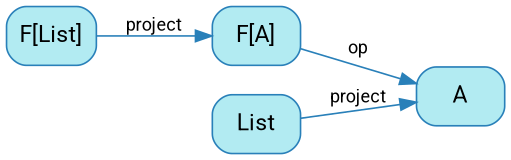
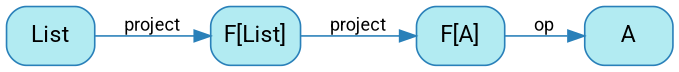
(350, 111) -> (145, 36)
